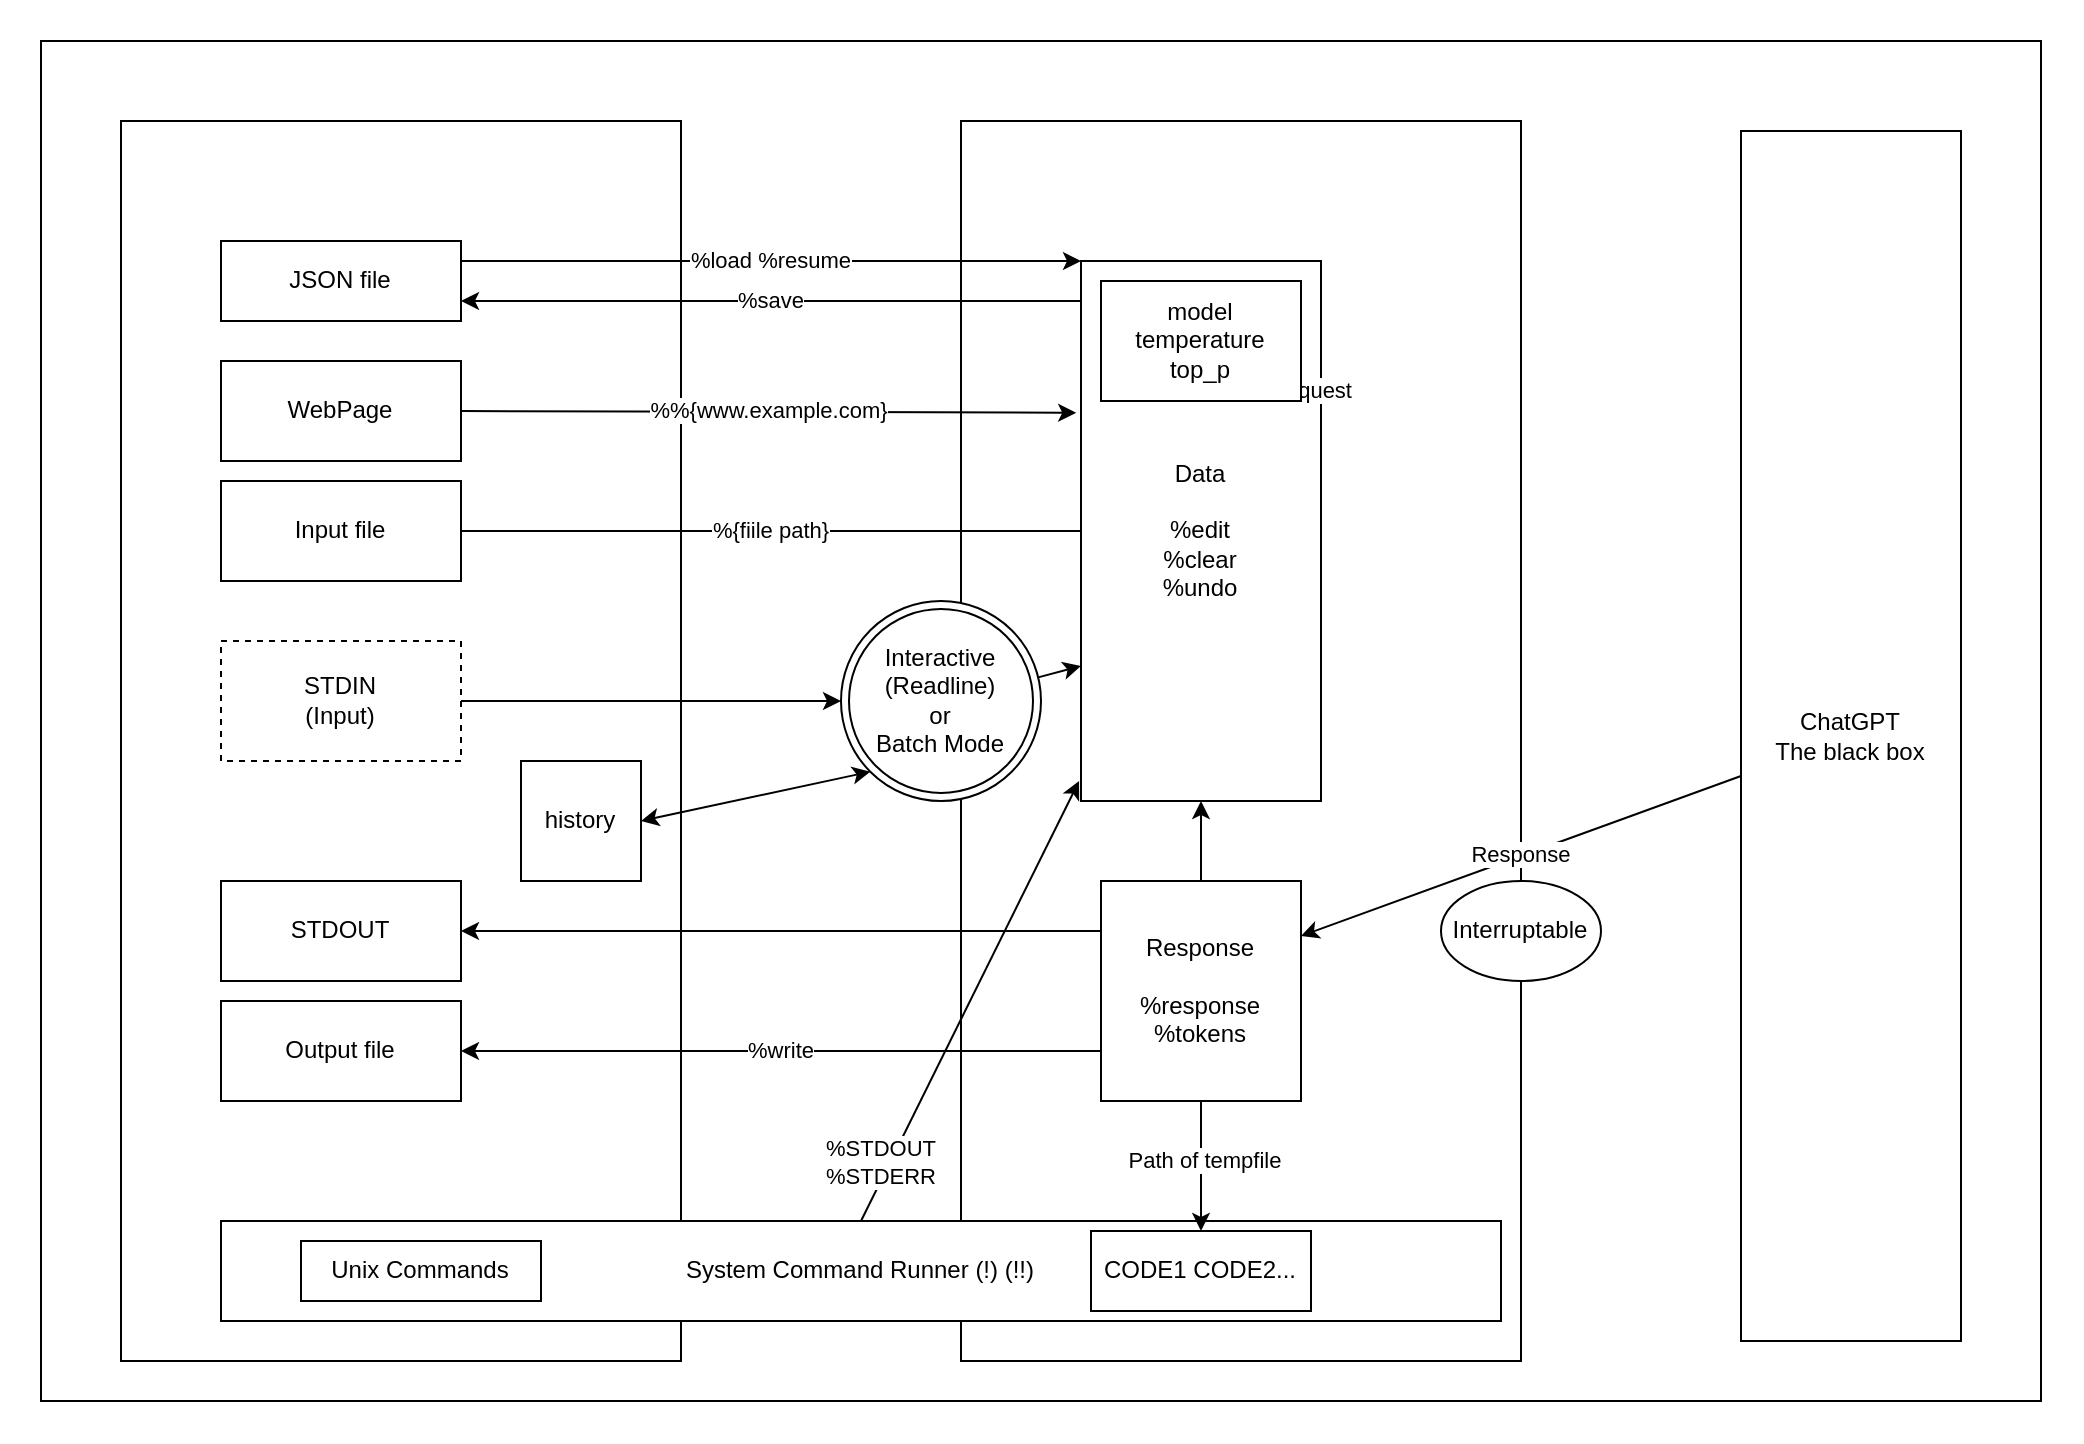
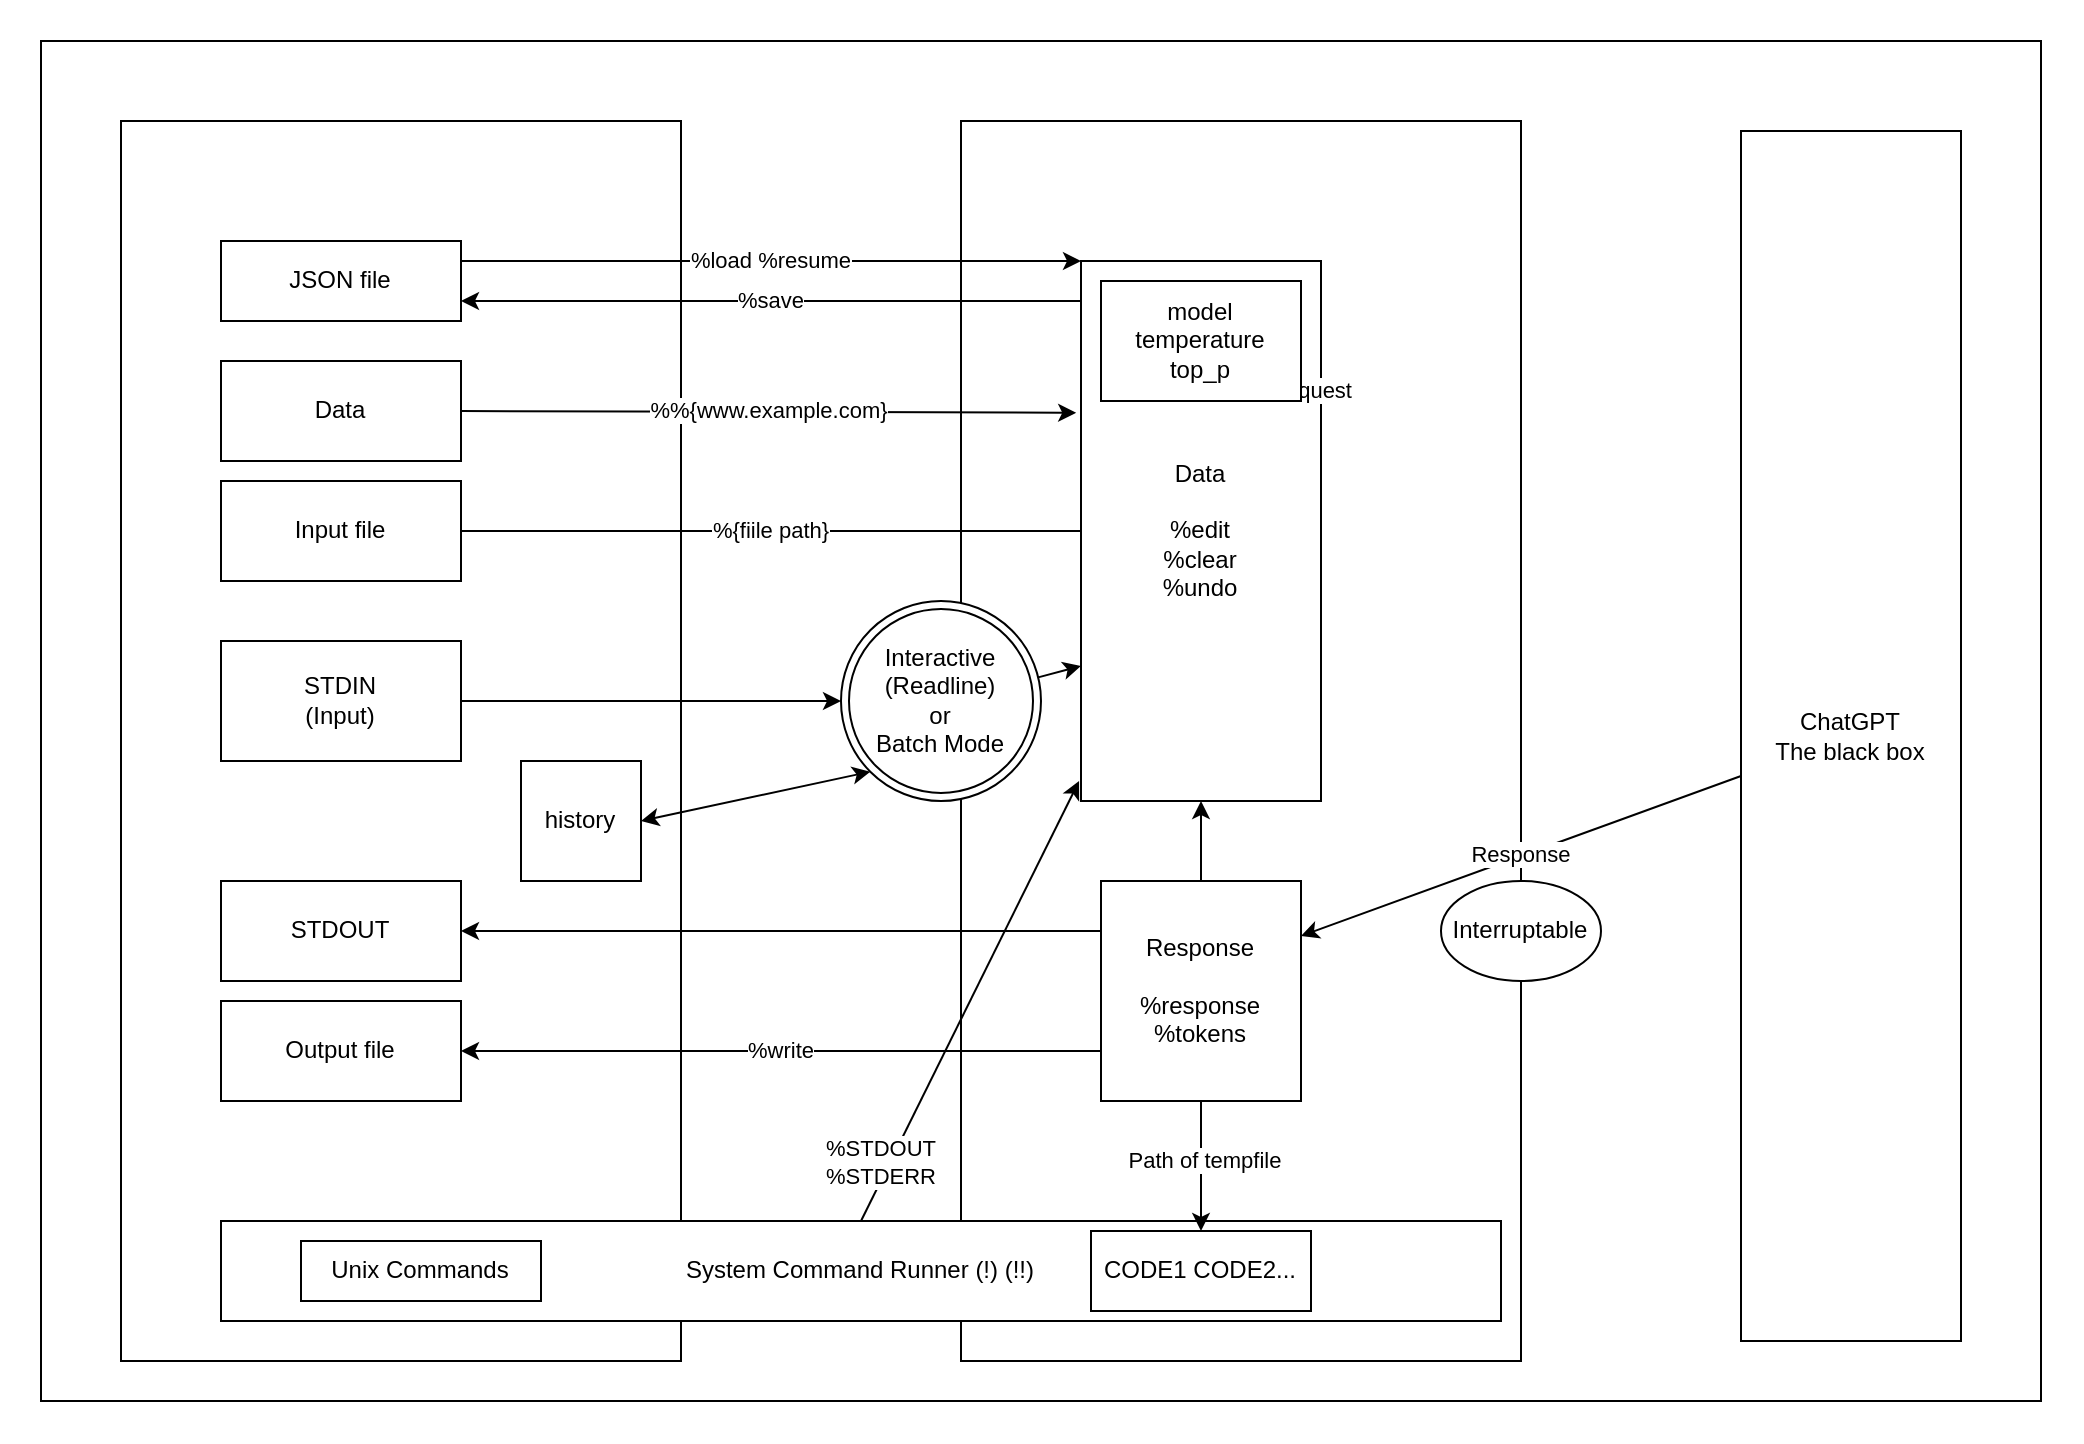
(341, 411) -> (341, 411)
(341, 701) -> (341, 701)
